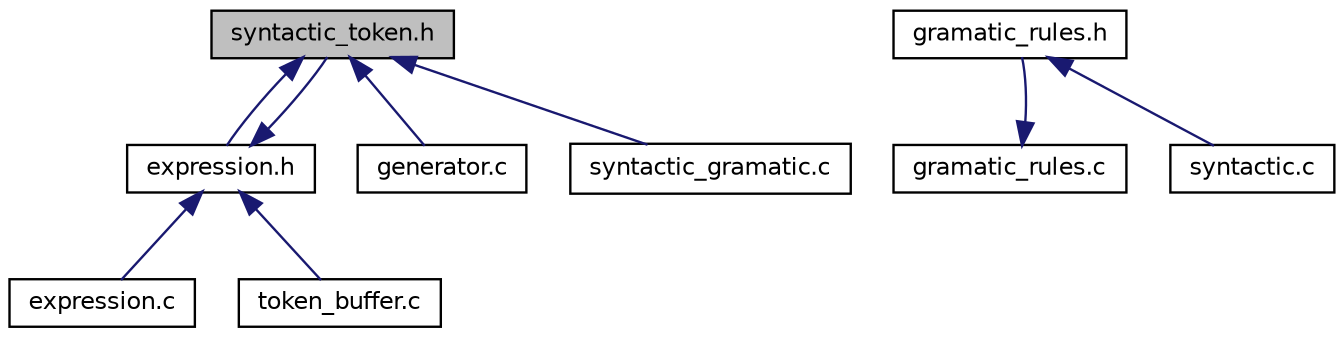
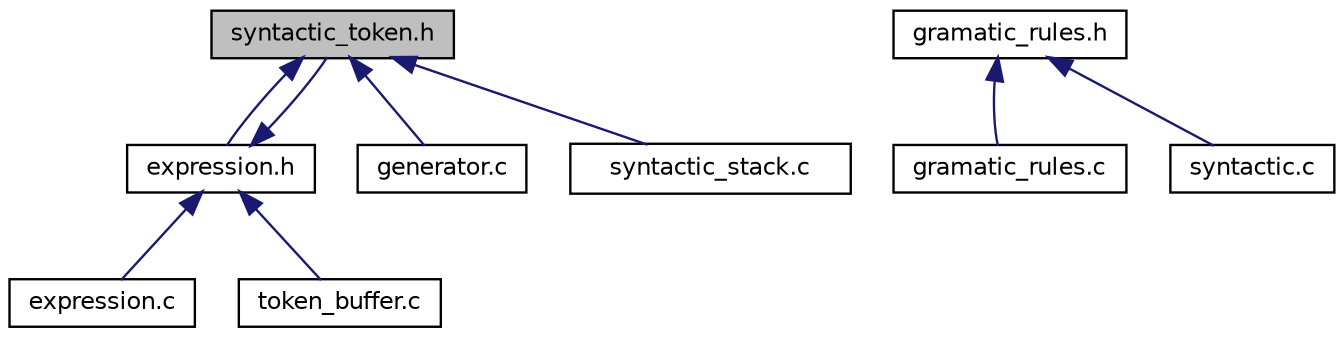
(1026, 90) -> (994, 114)
(711, 169) -> (711, 169)
